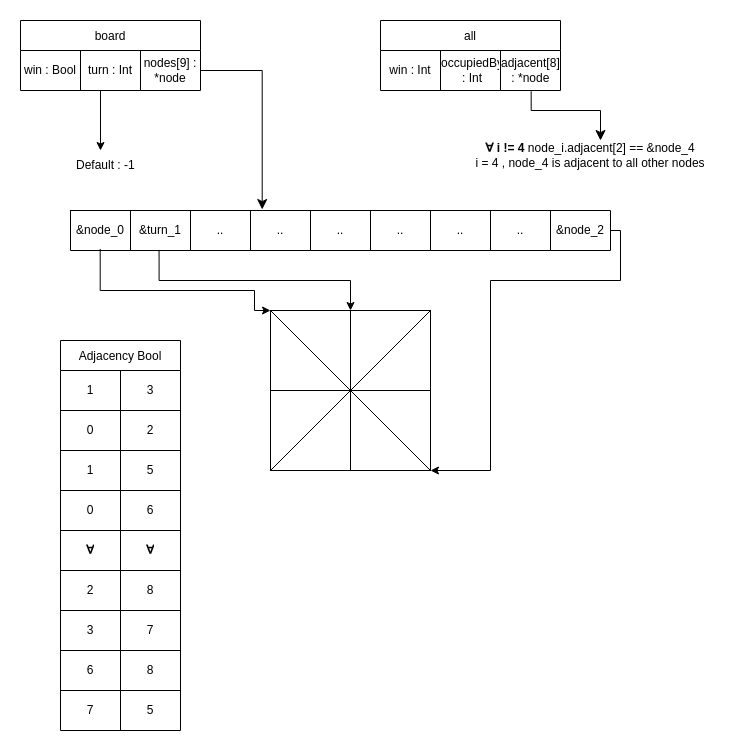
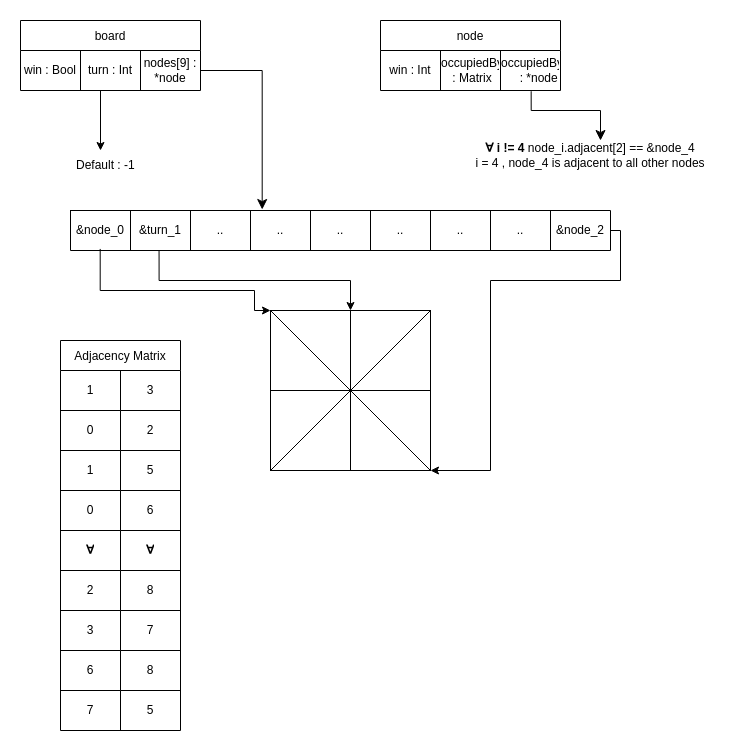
(470, 36) -> (470, 36)
(471, 71) -> (471, 71)
(531, 71) -> (531, 71)
(120, 356) -> (120, 356)
